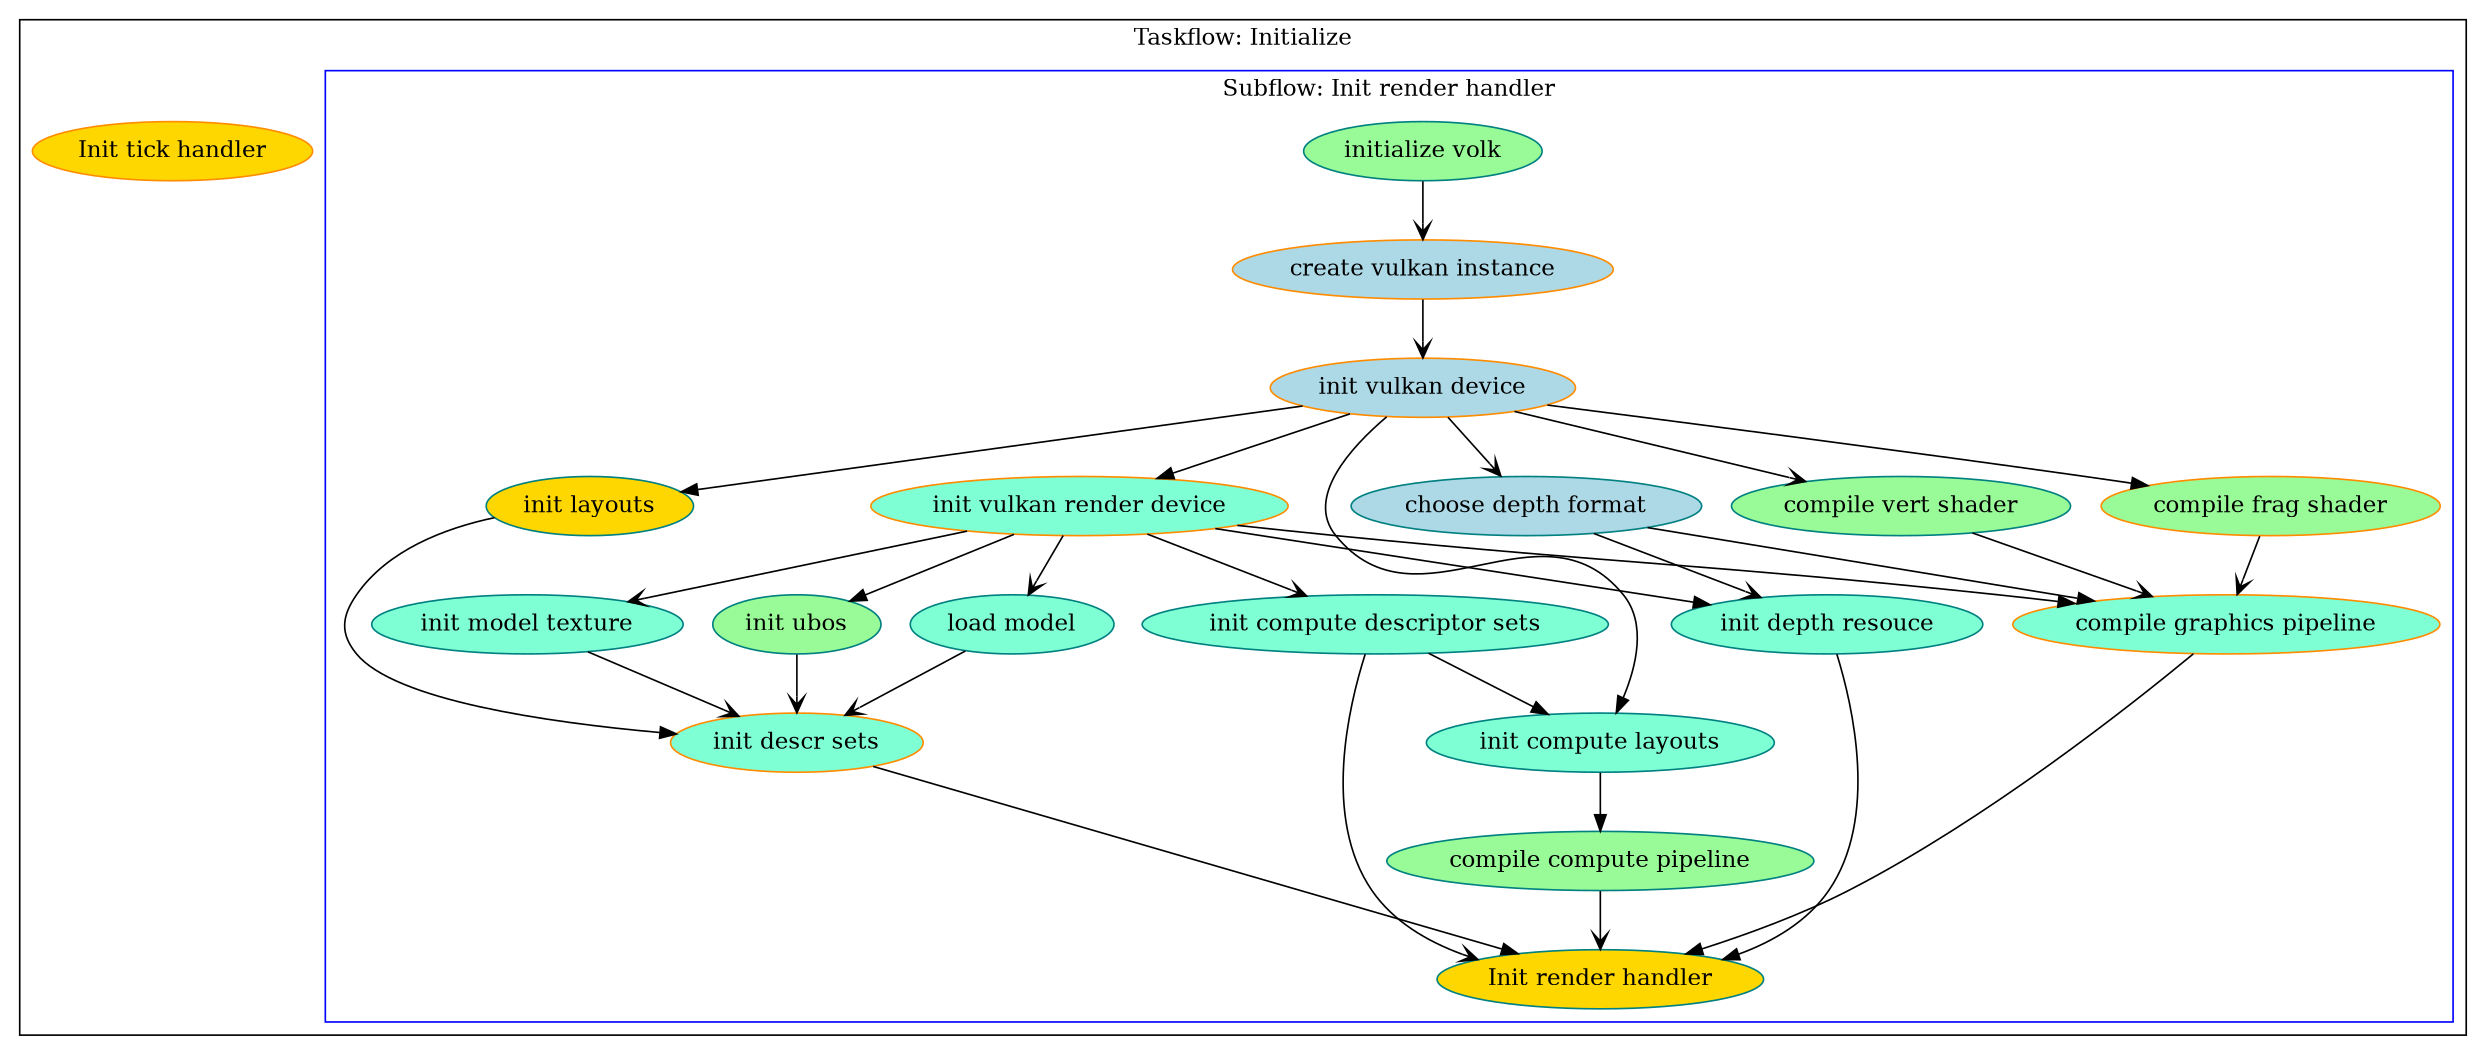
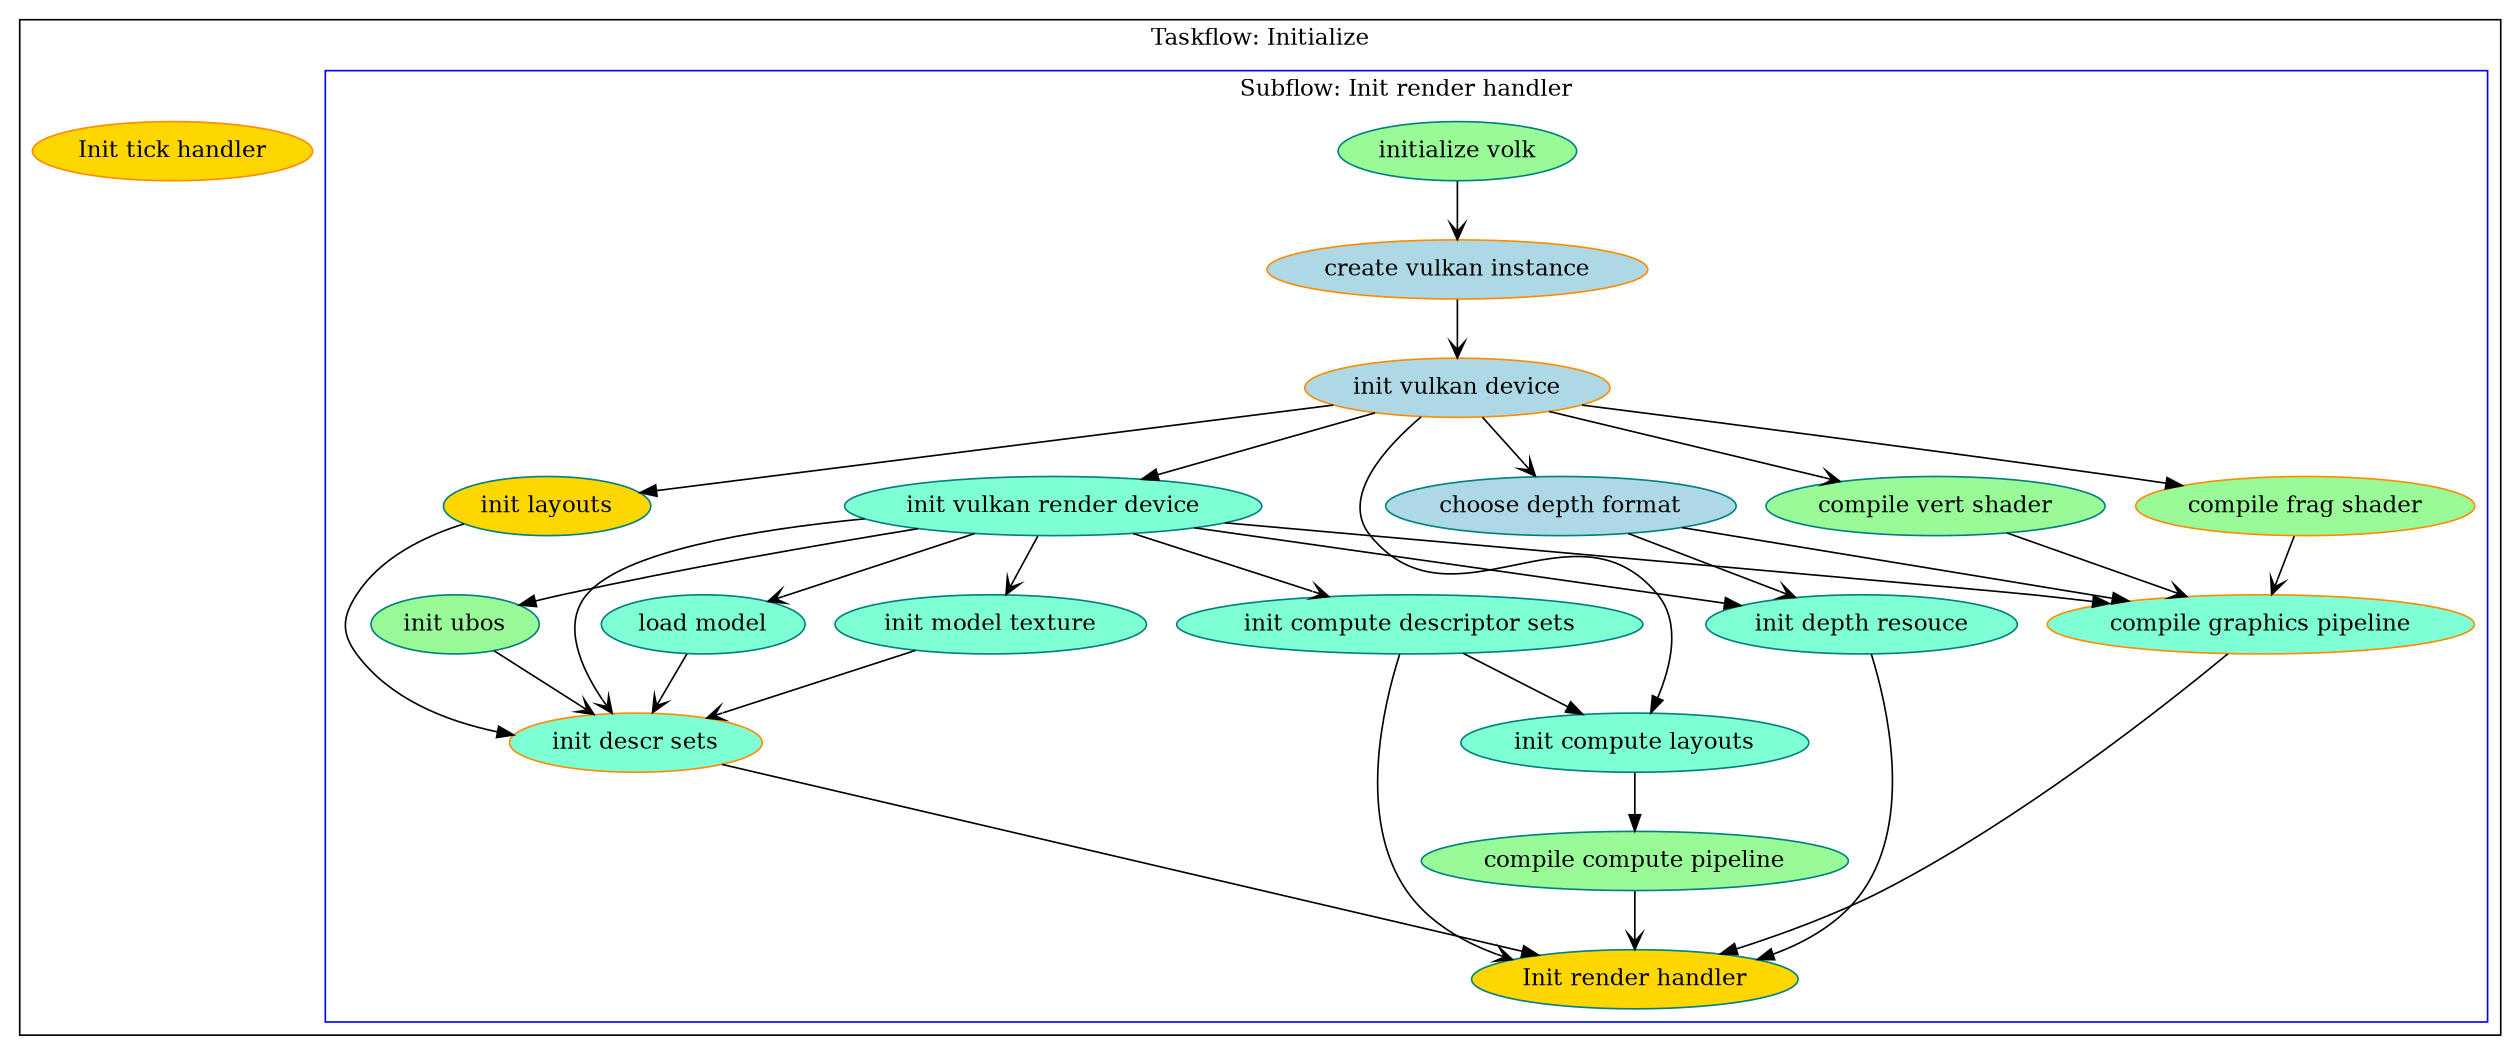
(1079, 506) -> (1053, 506)
none -> (665, 554)
